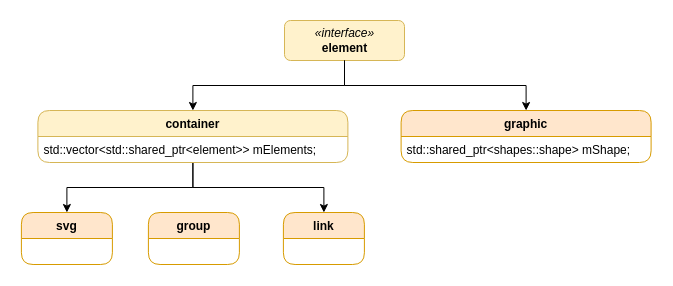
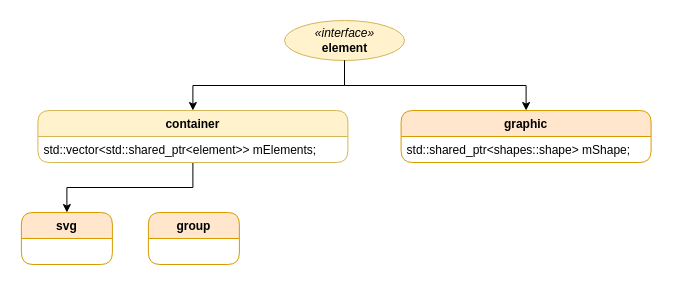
(345, 41) -> (345, 41)
(267, 188) -> none
(324, 239) -> none
